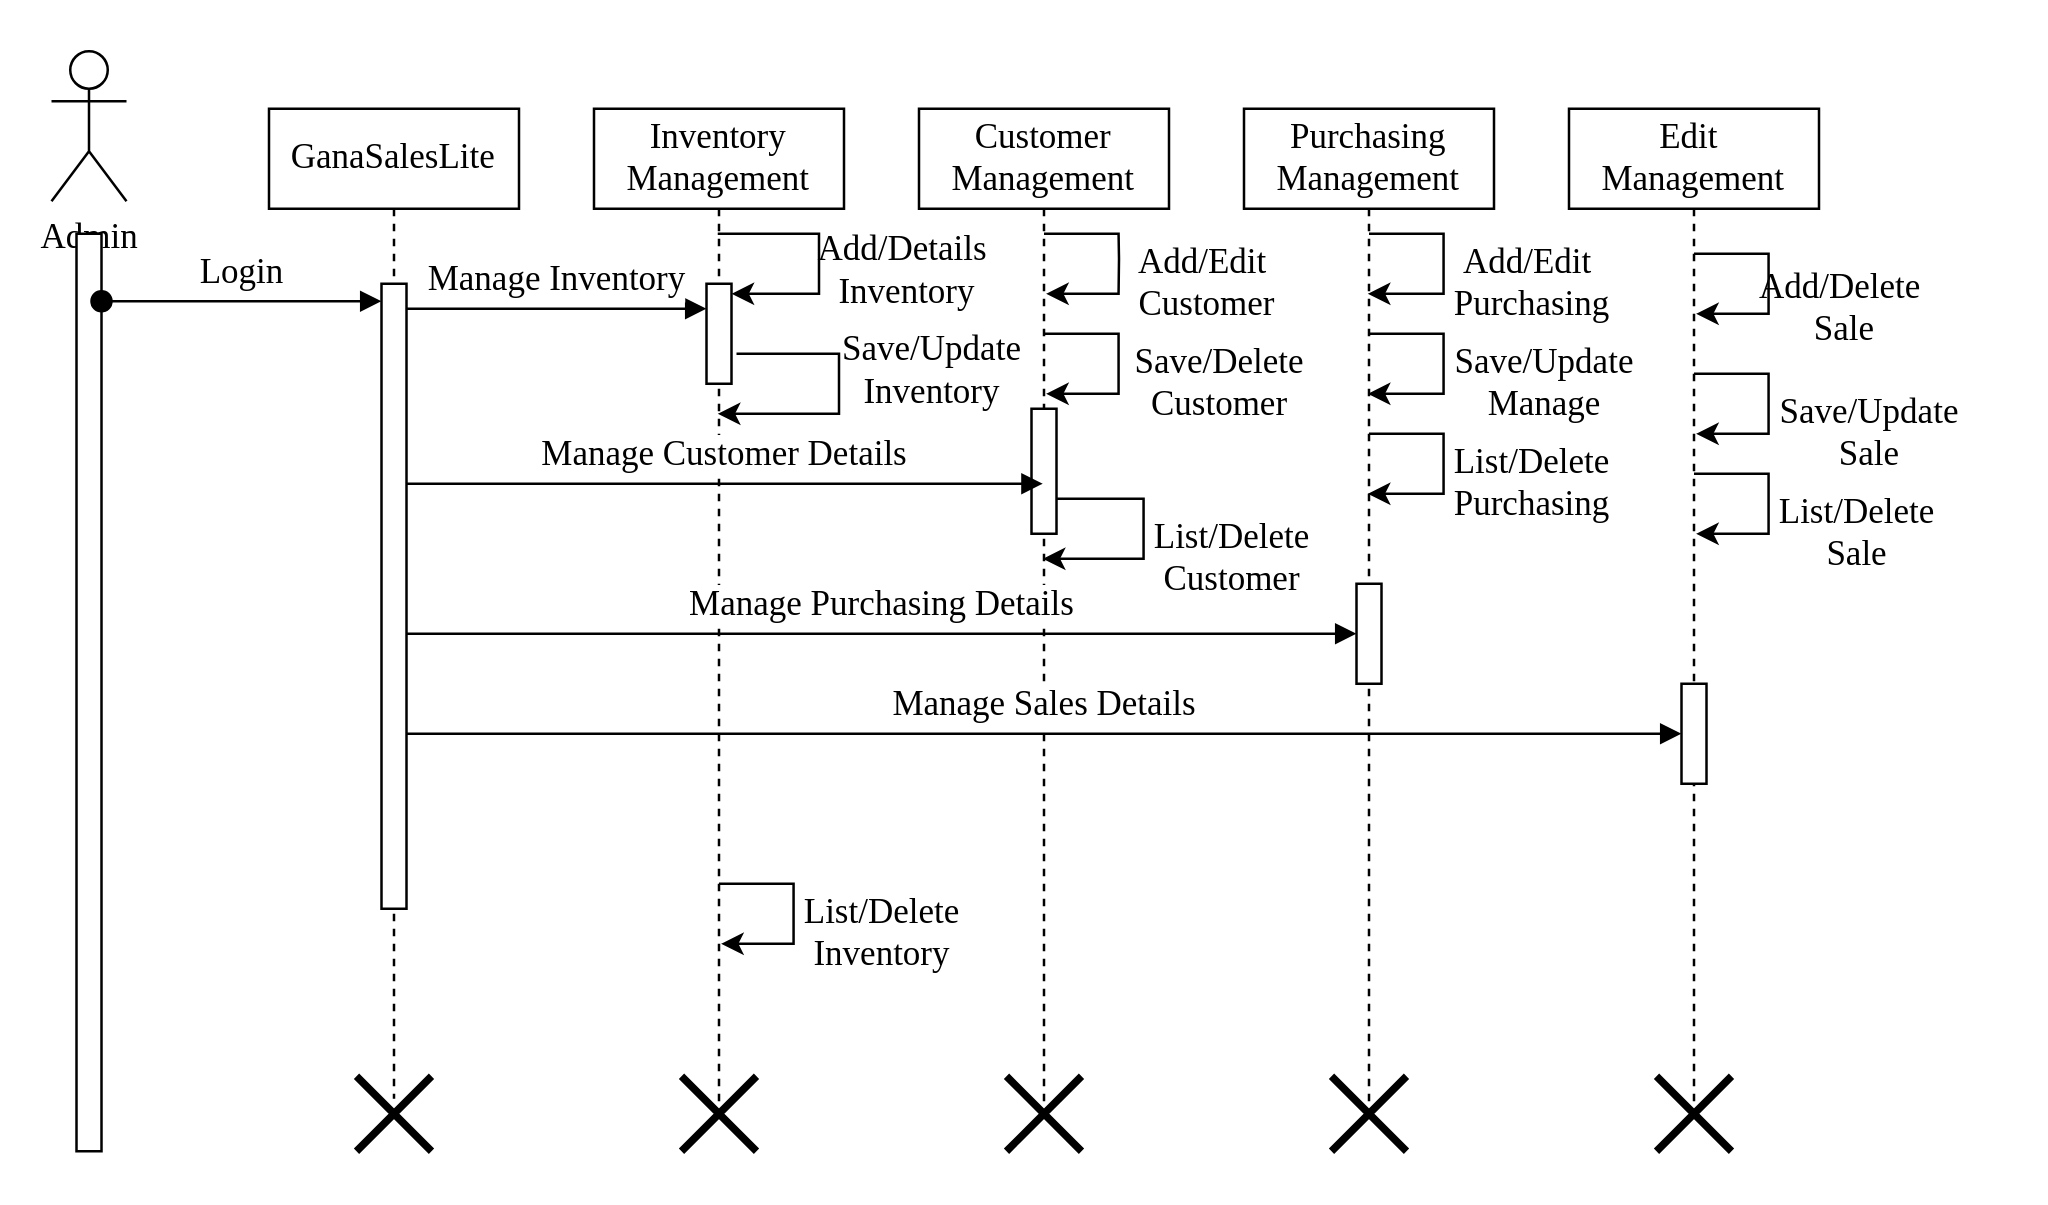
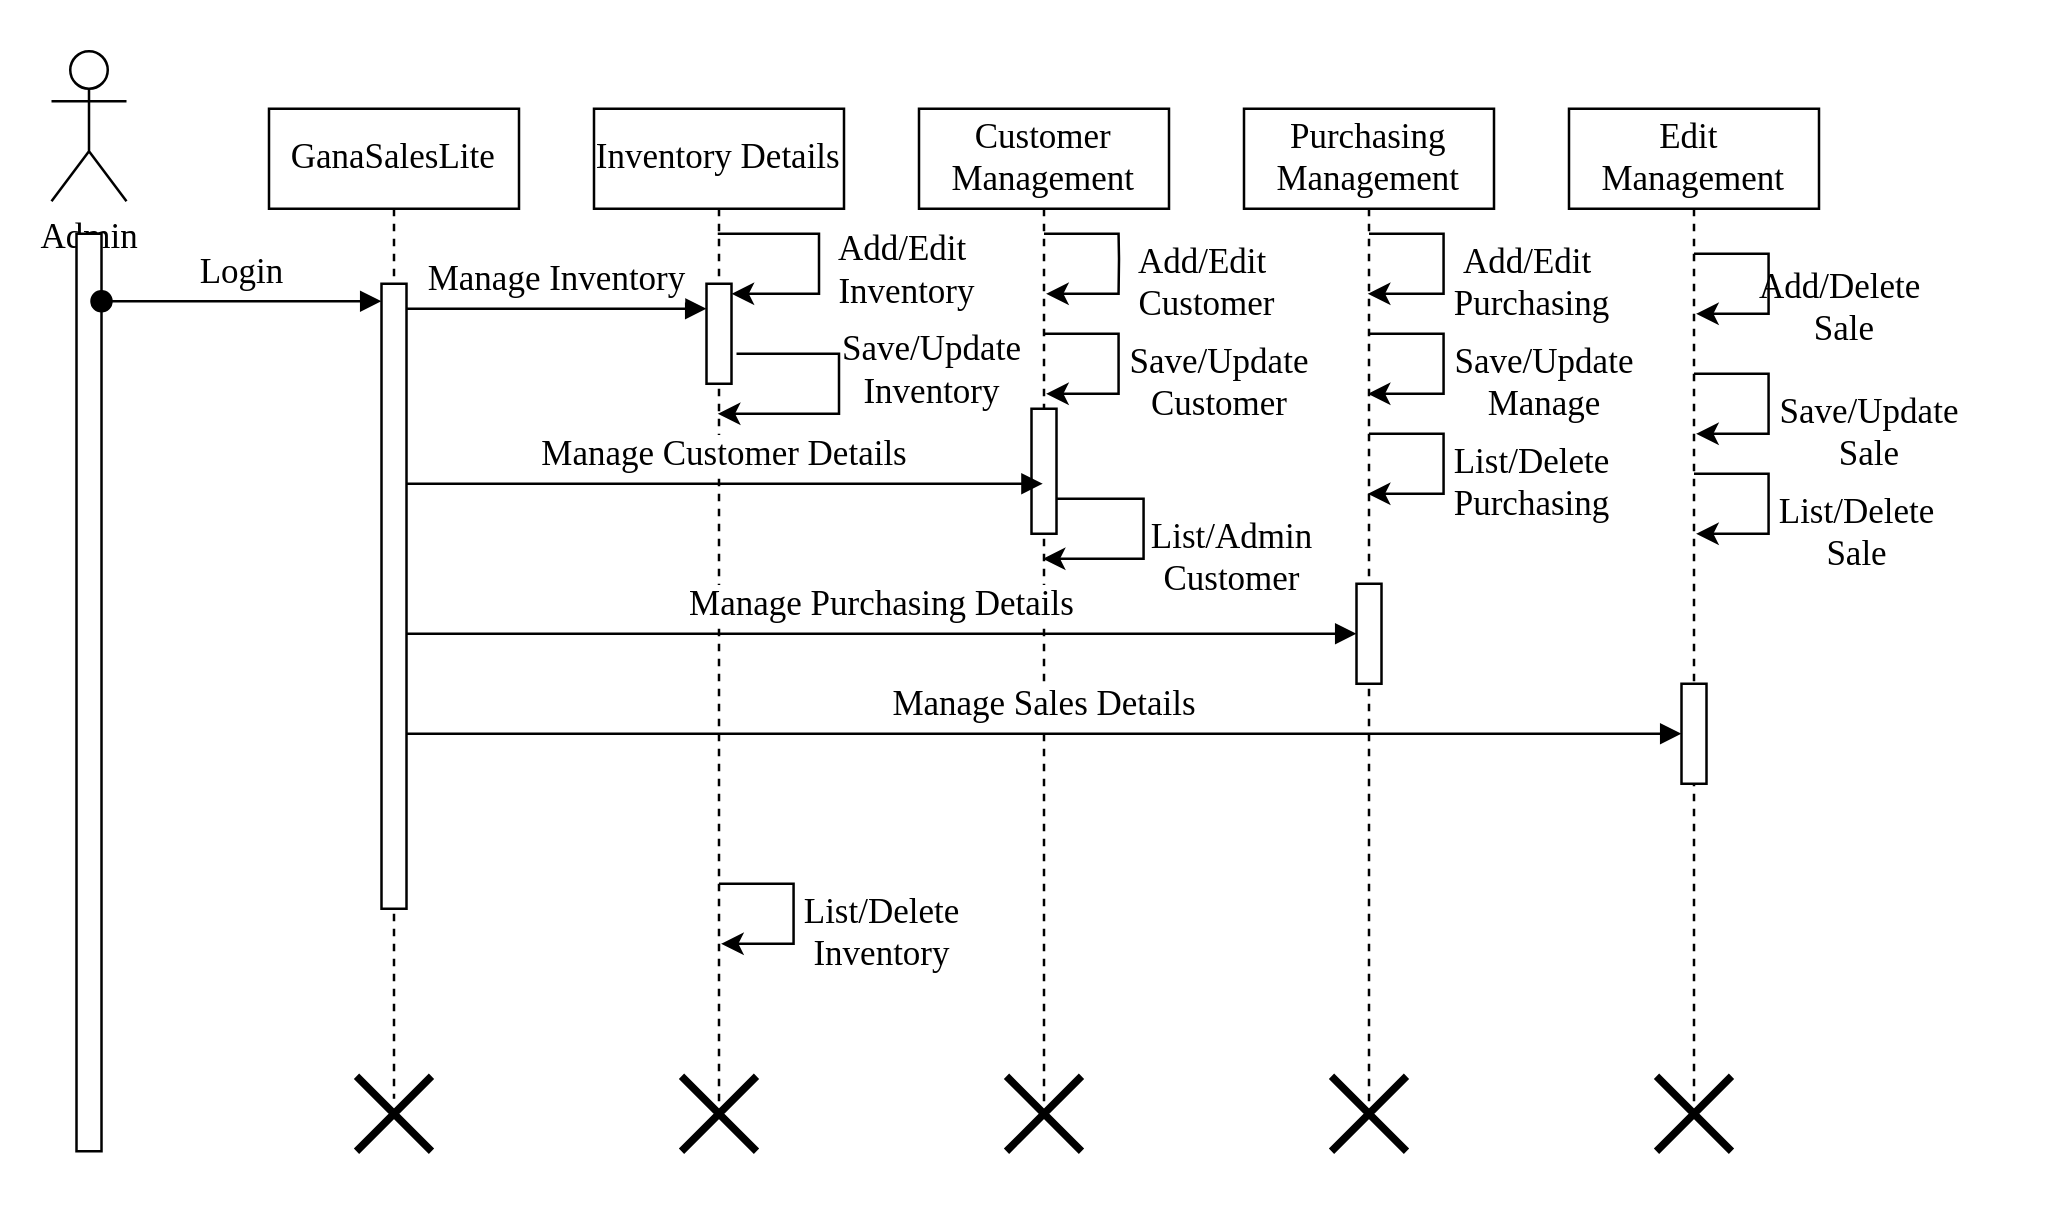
(719, 159) -> (719, 159)
(908, 271) -> (908, 271)
(1220, 384) -> (1220, 384)
(1233, 559) -> (1233, 559)
